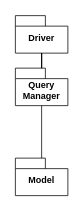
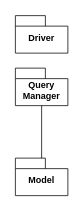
(42, 60) -> none
